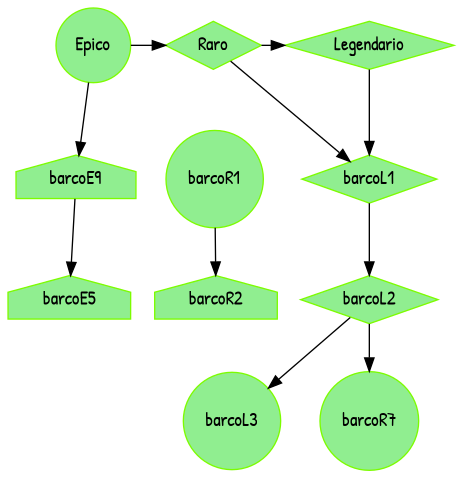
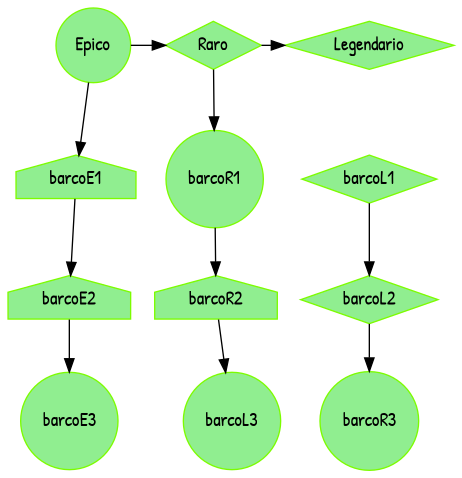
(369, 105) -> none
(285, 107) -> (214, 93)
(76, 179) -> (76, 179)
(69, 300) -> (69, 300)
(314, 348) -> (221, 339)
none -> (69, 421)
(369, 421) -> (369, 421)
